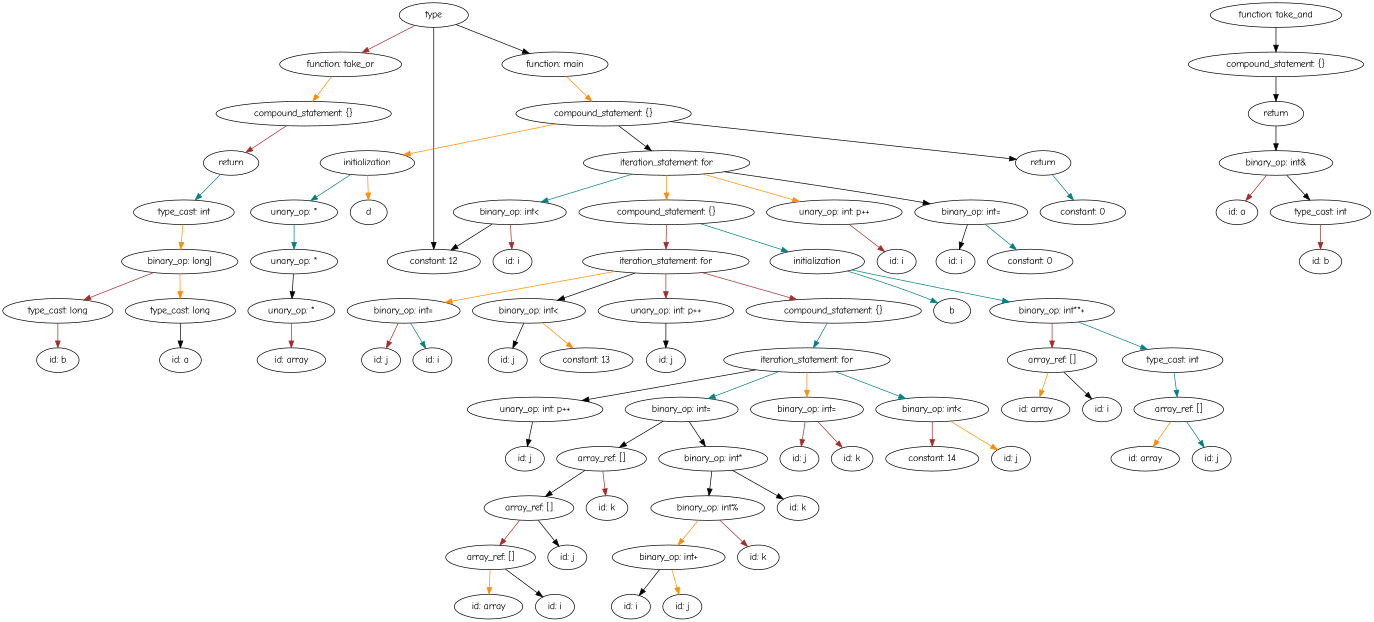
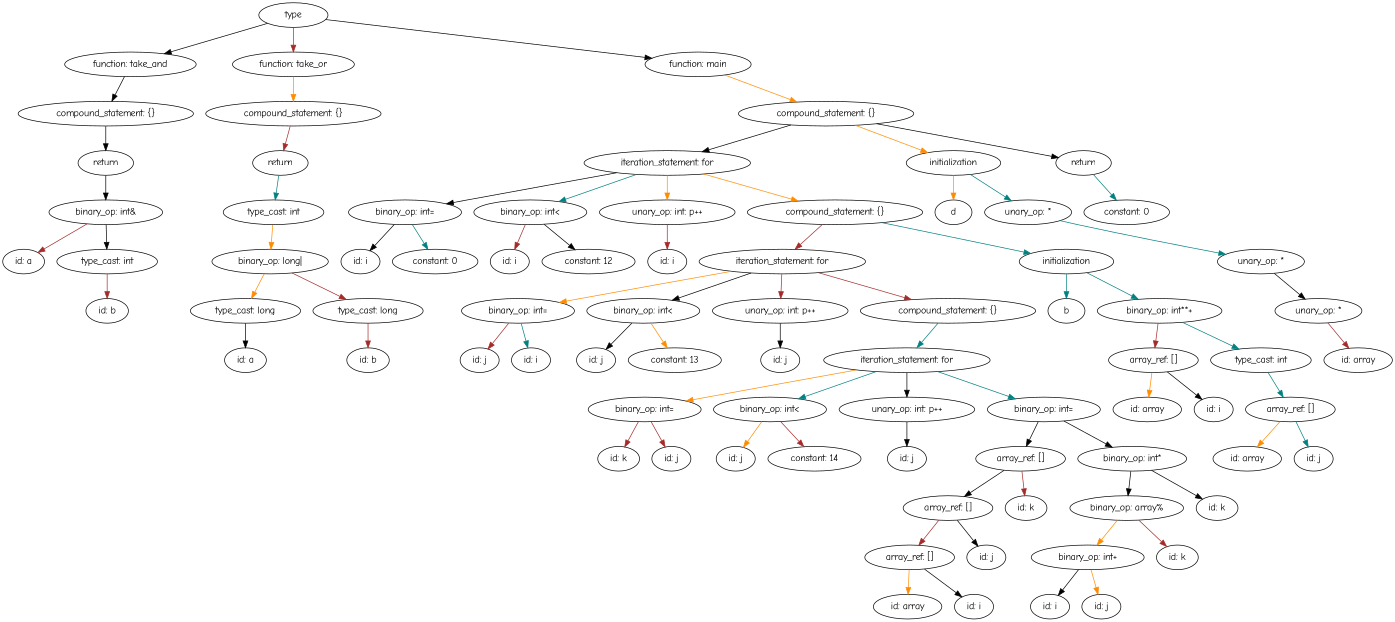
(434, 135) -> (219, 38)
(708, 508) -> (1127, 508)
